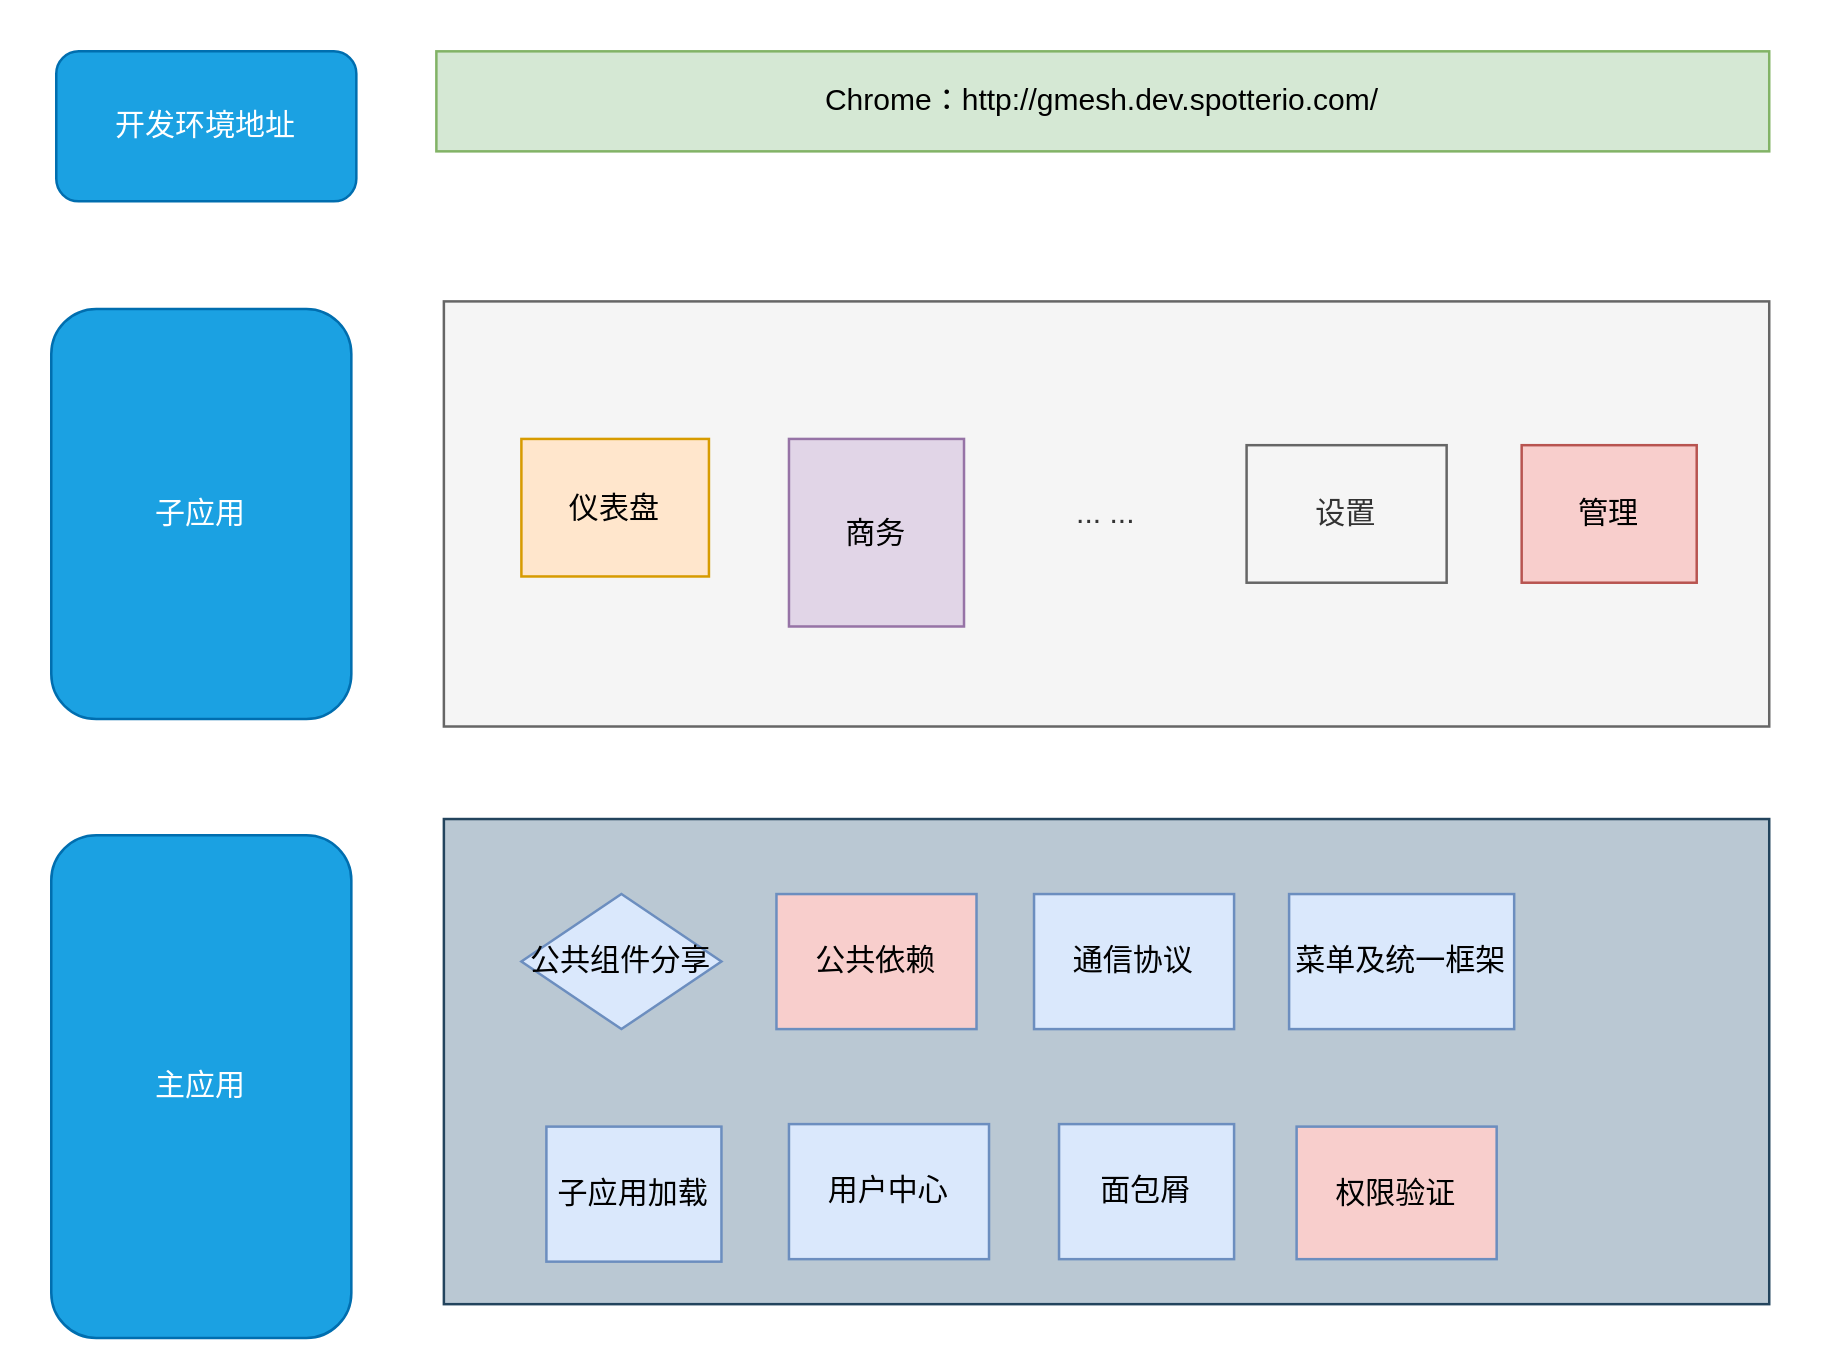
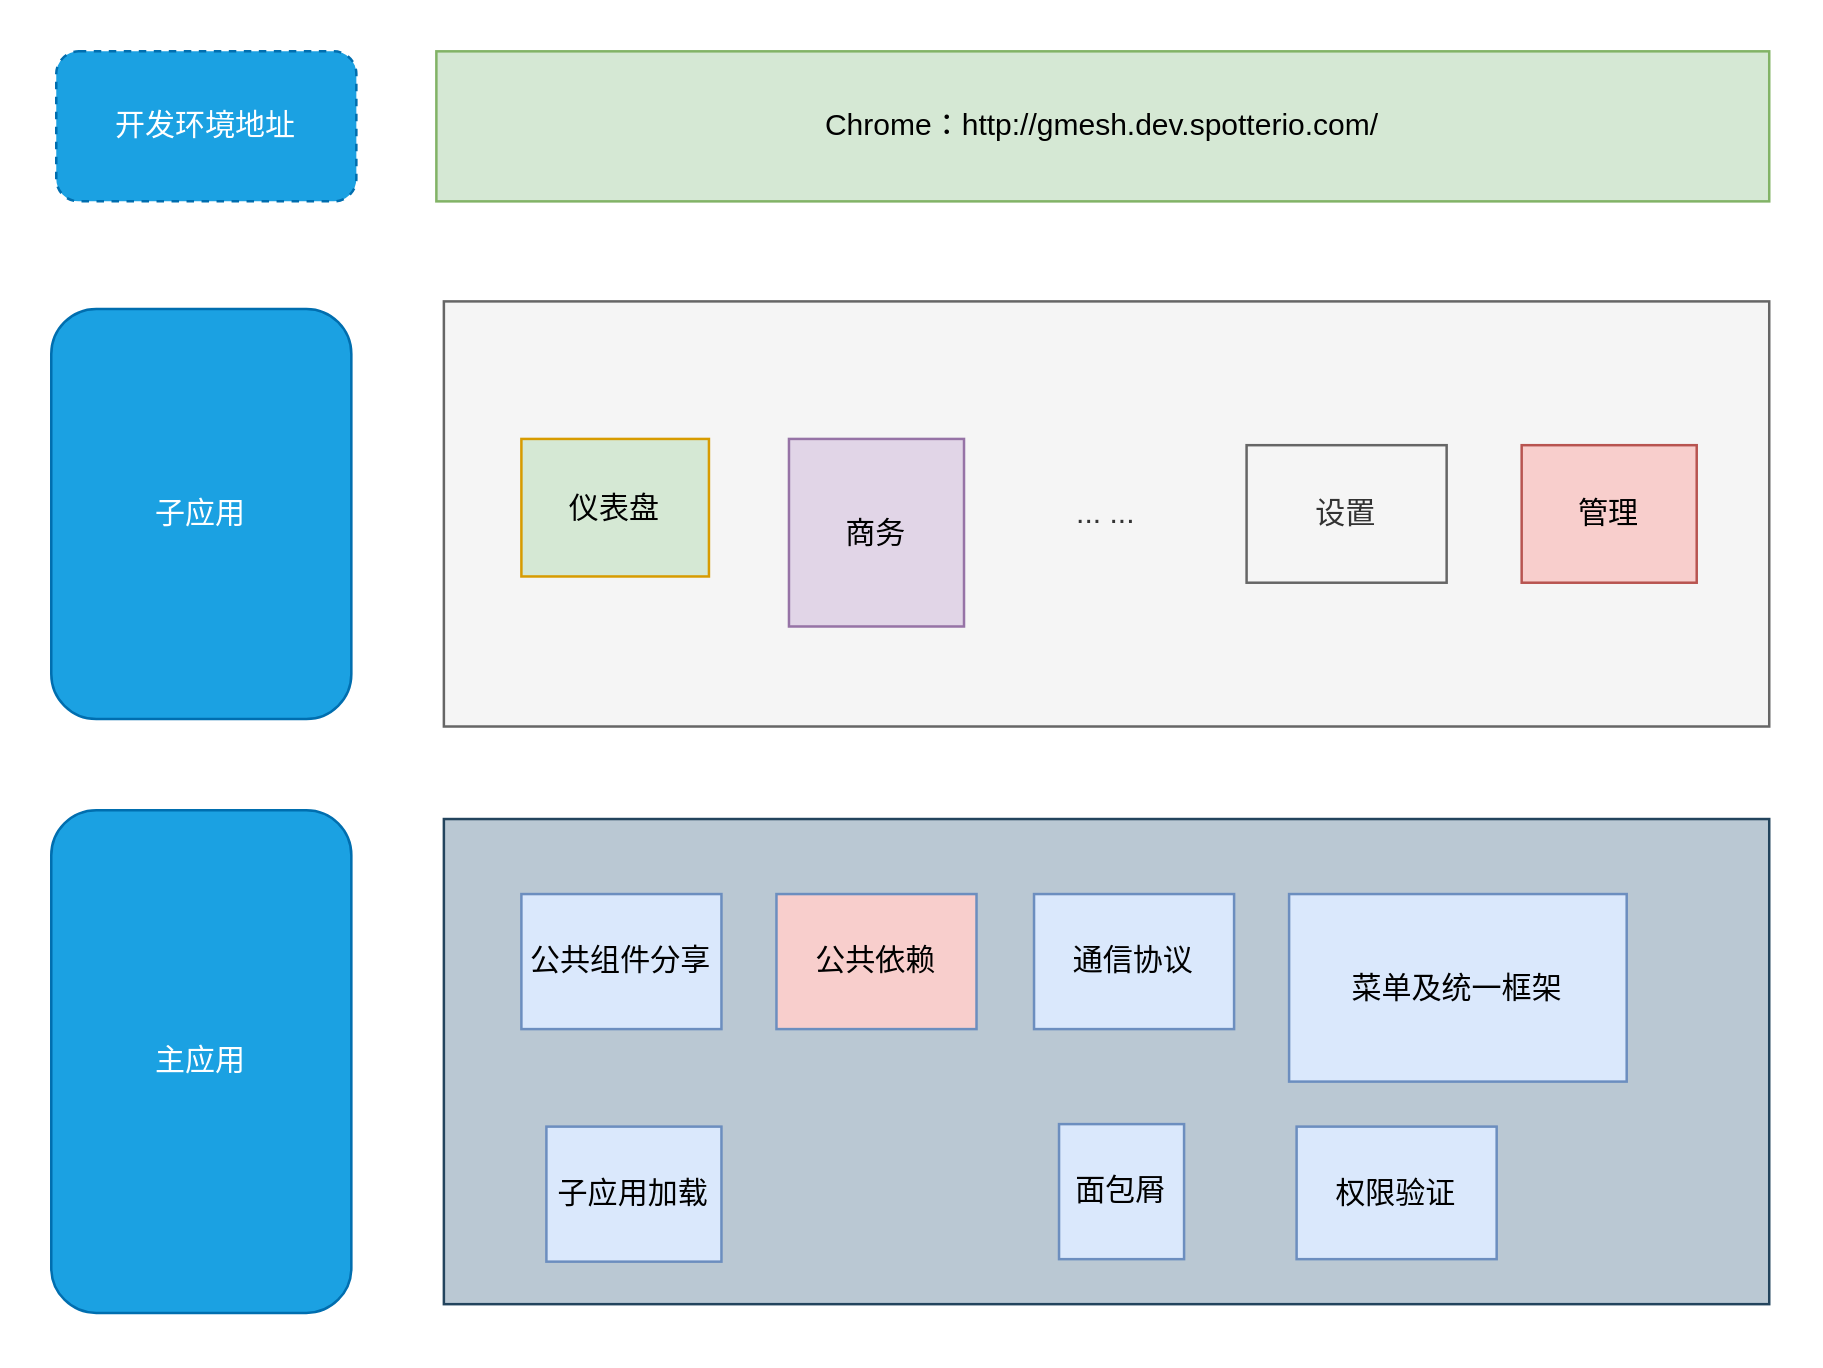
(1103, 101) -> (1103, 126)
(206, 126) -> (206, 126)
(615, 508) -> (615, 508)
(621, 961) -> (621, 961)
(1401, 961) -> (1458, 988)
(201, 1086) -> (201, 1061)
(889, 1191) -> none
(1146, 1191) -> (1121, 1191)
(1396, 1193) -> (1396, 1193)
